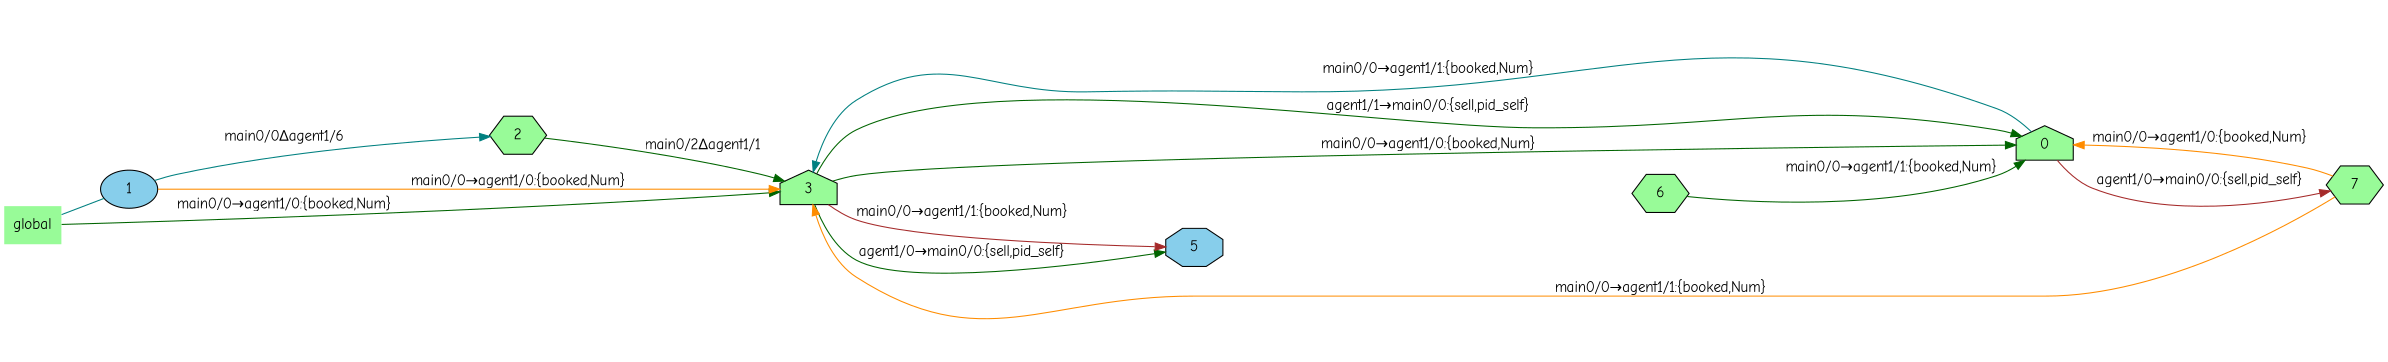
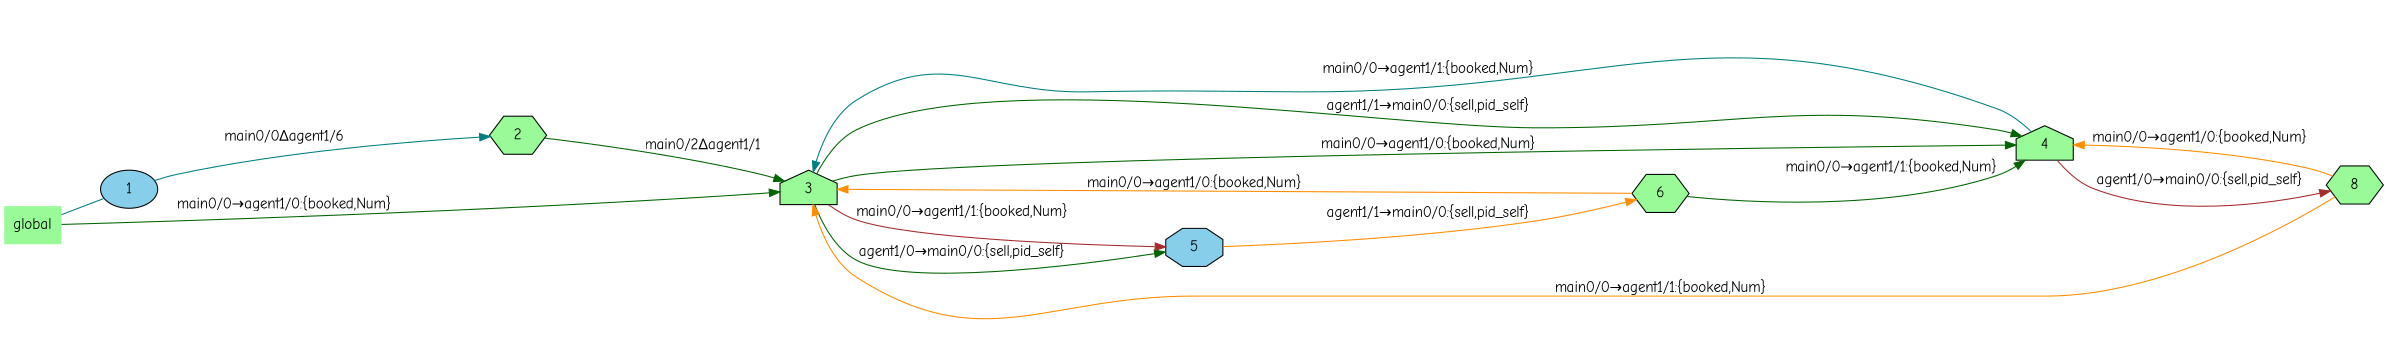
(2045, 145) -> (2045, 145)
(2355, 185) -> (2355, 185)
(464, 189) -> (1240, 191)
none -> (1426, 234)
